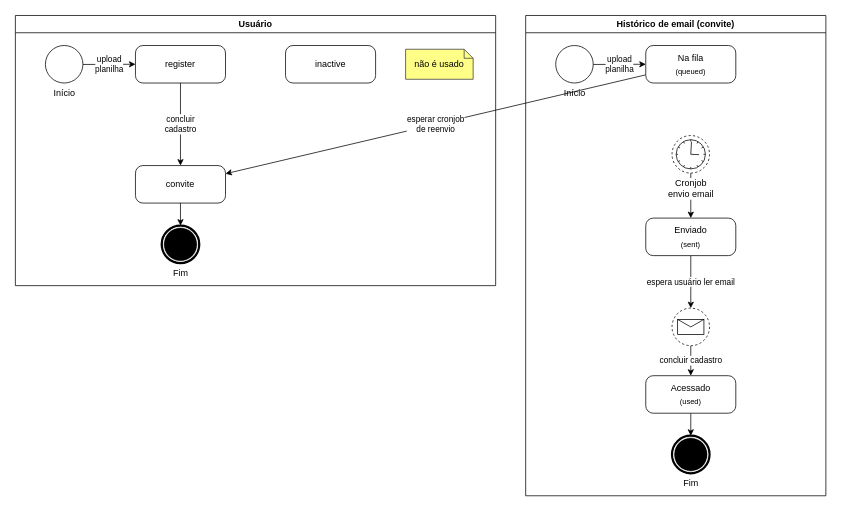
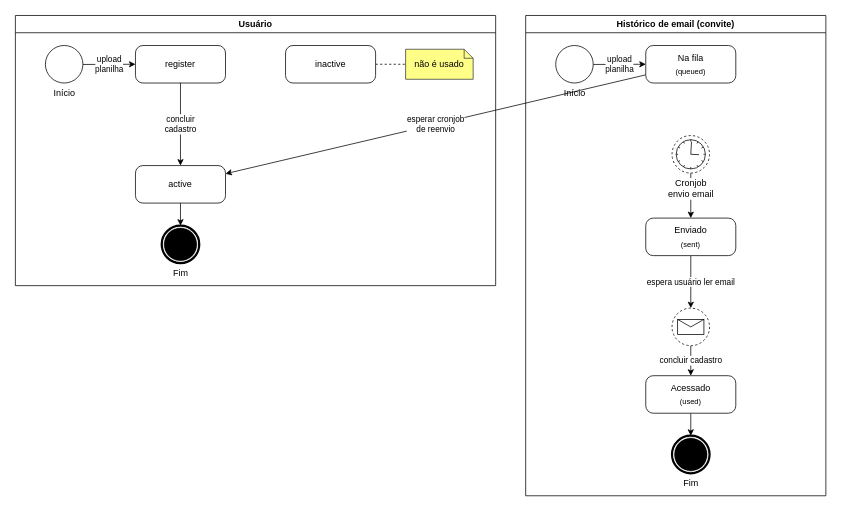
none -> (390, 64)
(180, 184) -> (180, 184)
